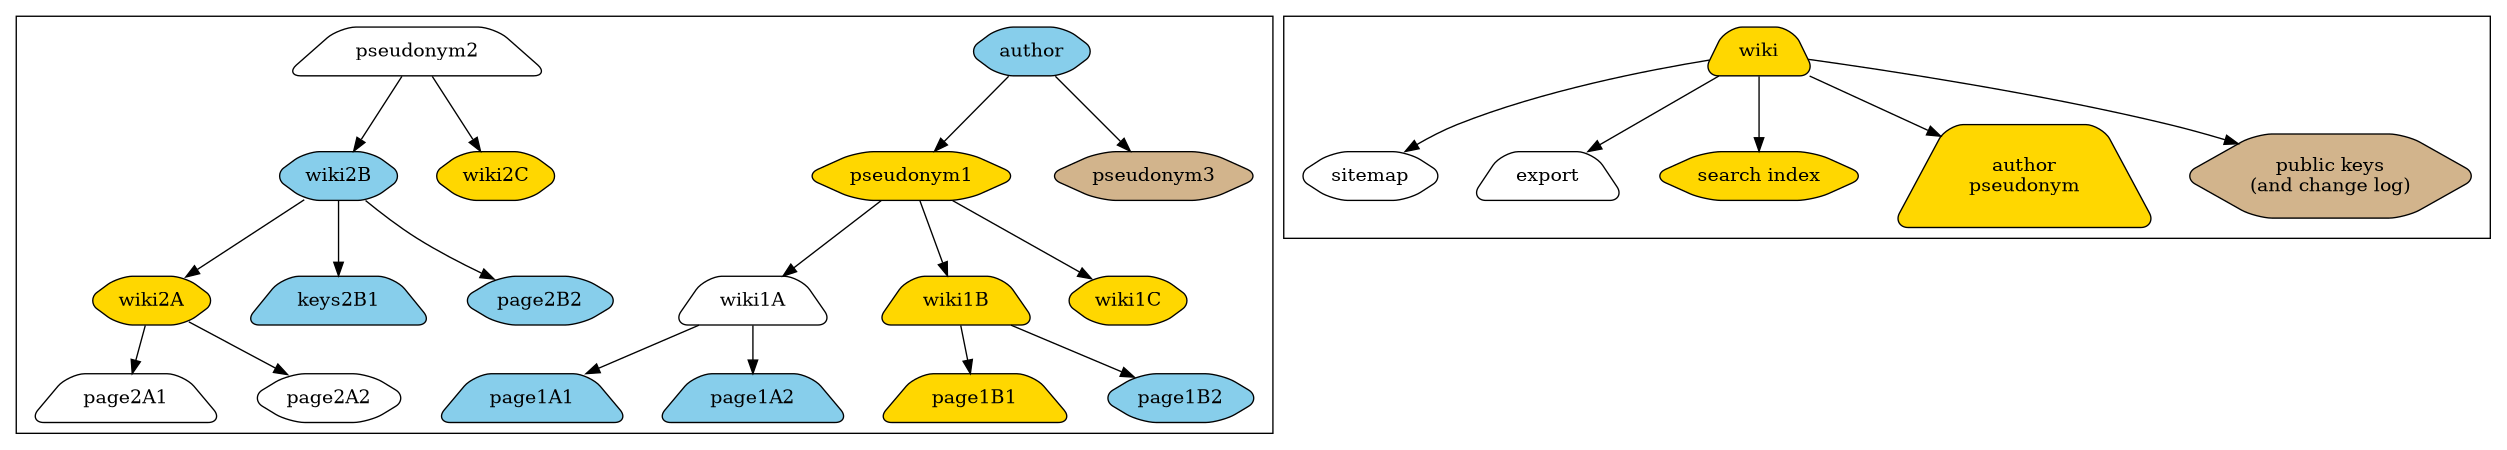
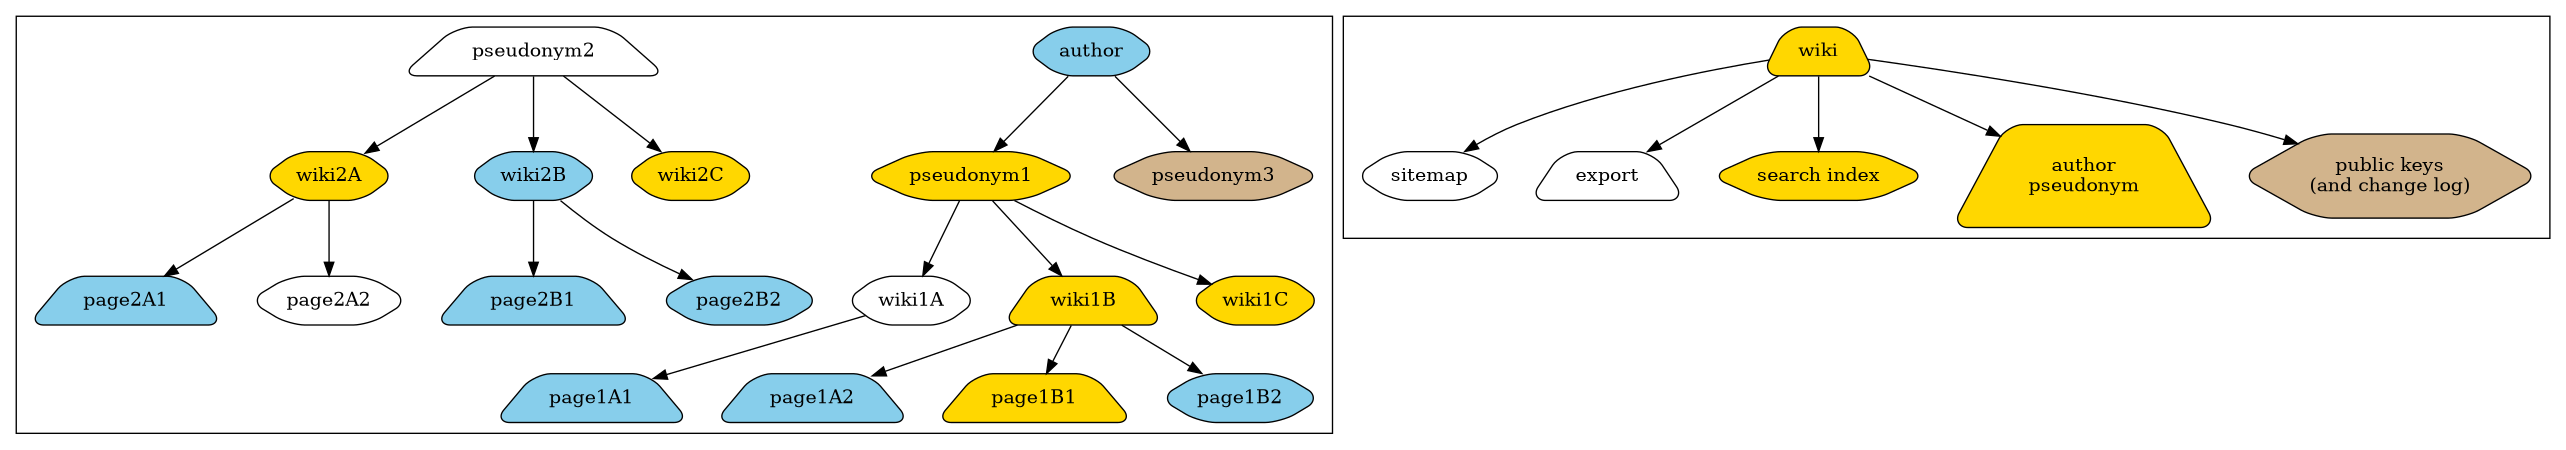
(251, 235) -> (436, 111)
(339, 301) -> (534, 301)
(753, 301) -> (911, 301)
(753, 343) -> (951, 348)
(126, 398) -> (126, 301)
